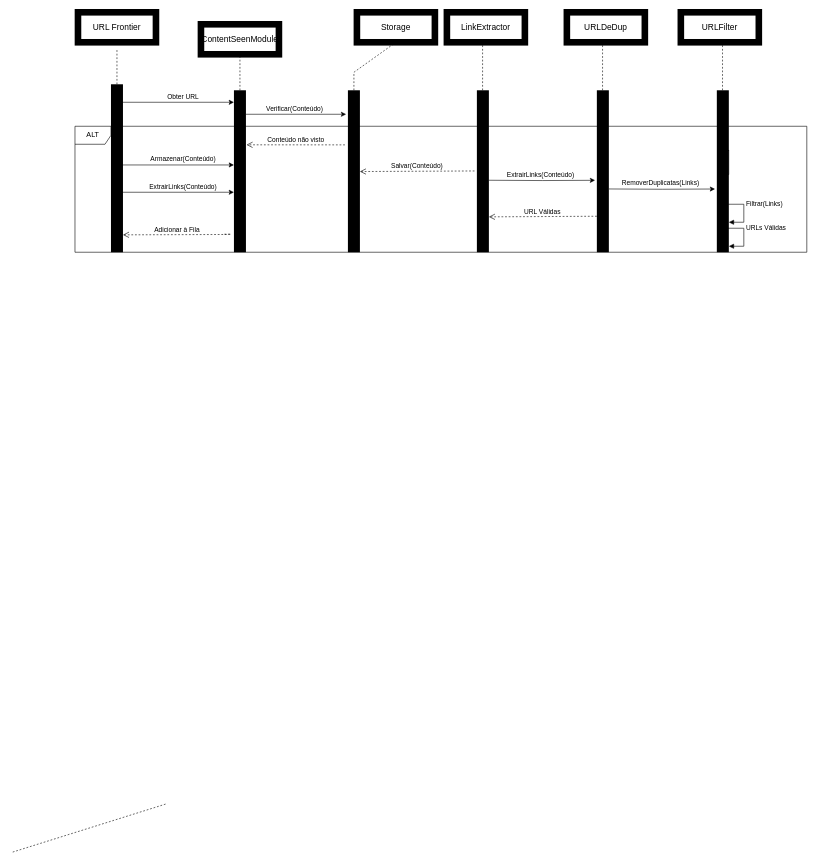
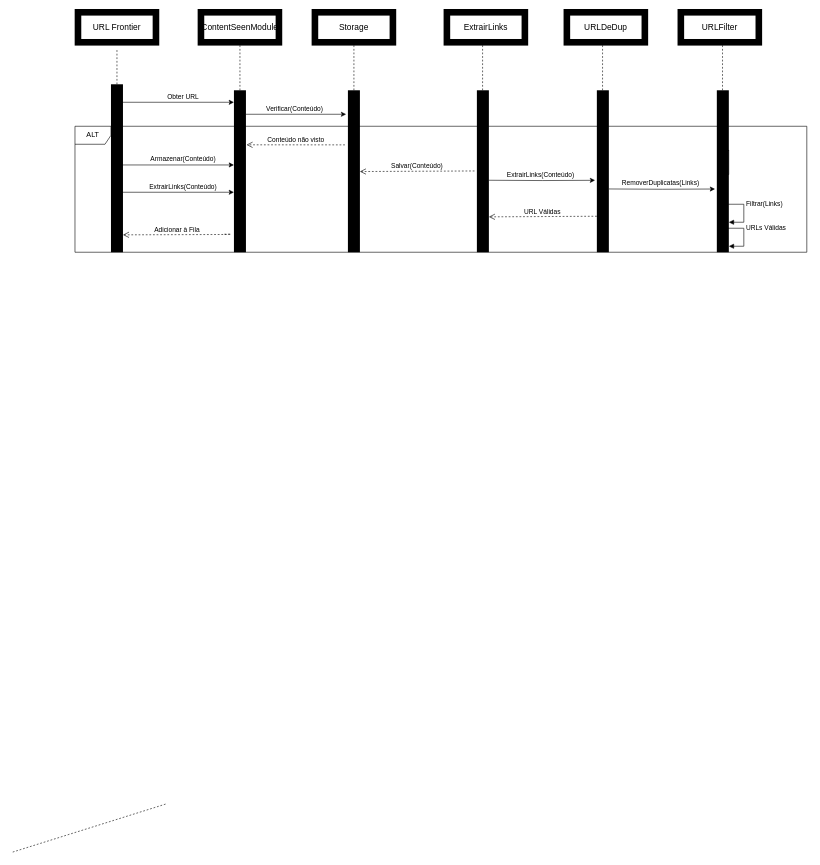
(396, 27) -> (354, 27)
(486, 27) -> (486, 27)
(240, 39) -> (240, 27)
